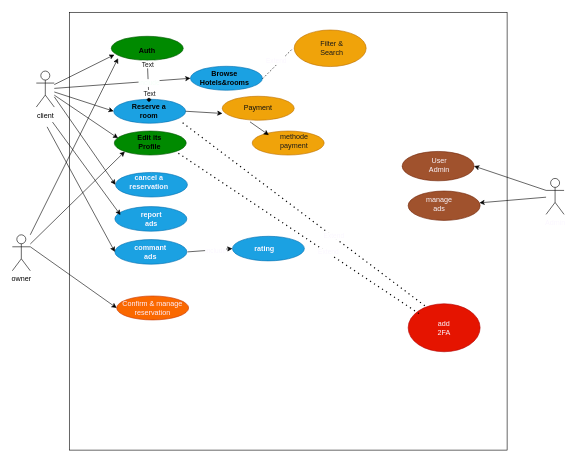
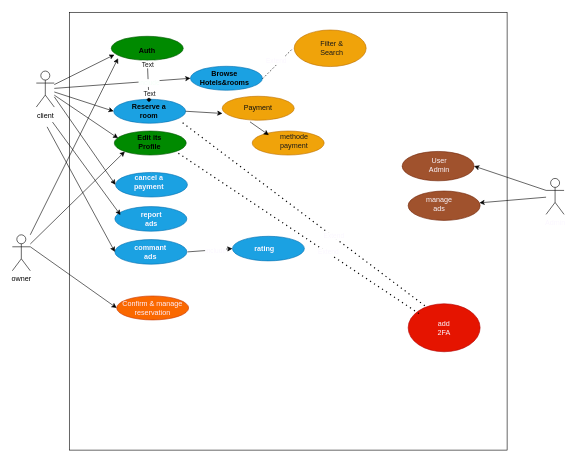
(149, 182) -> (149, 182)
